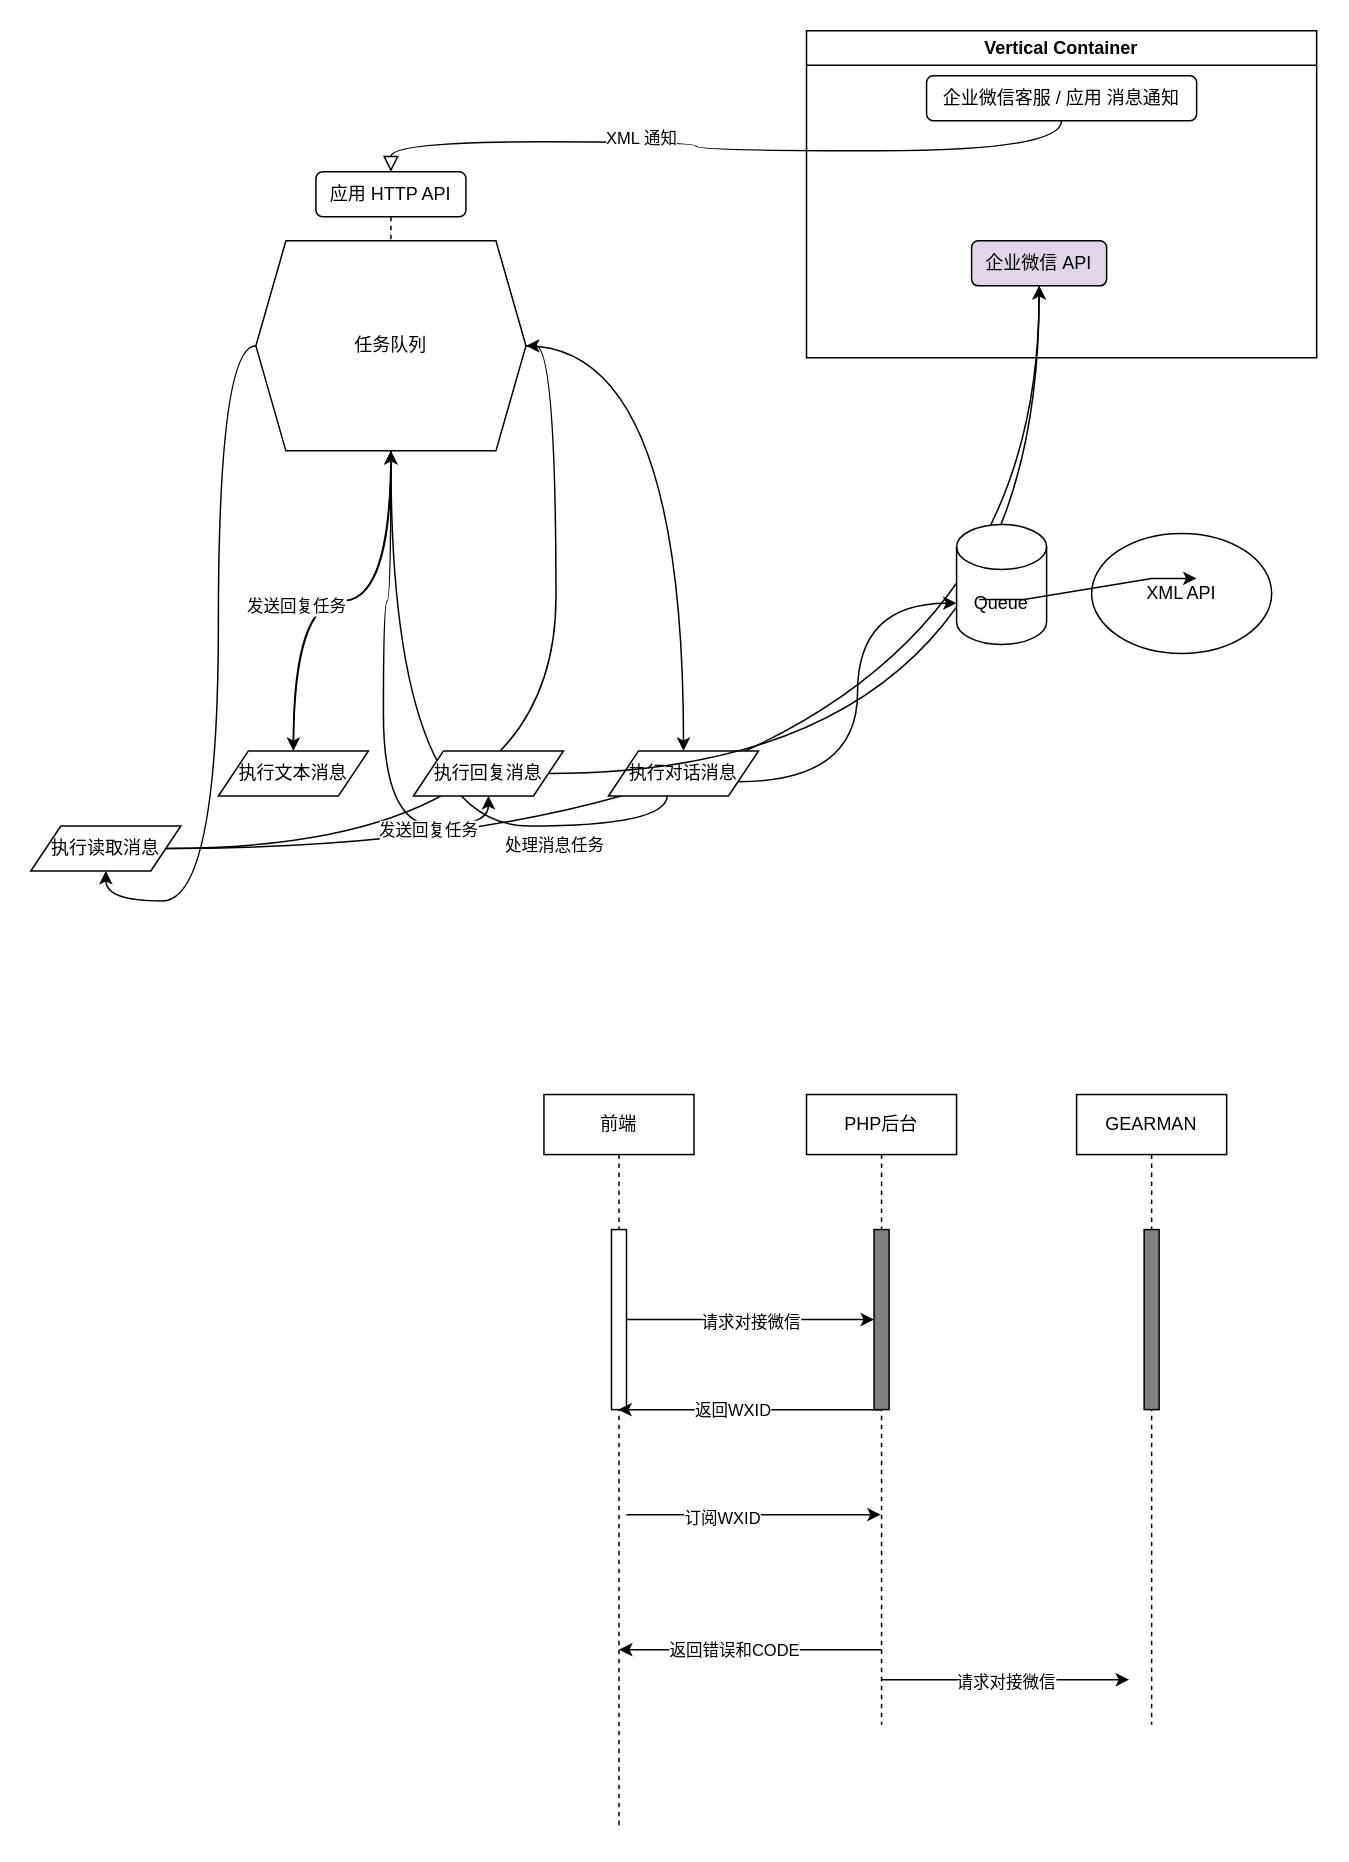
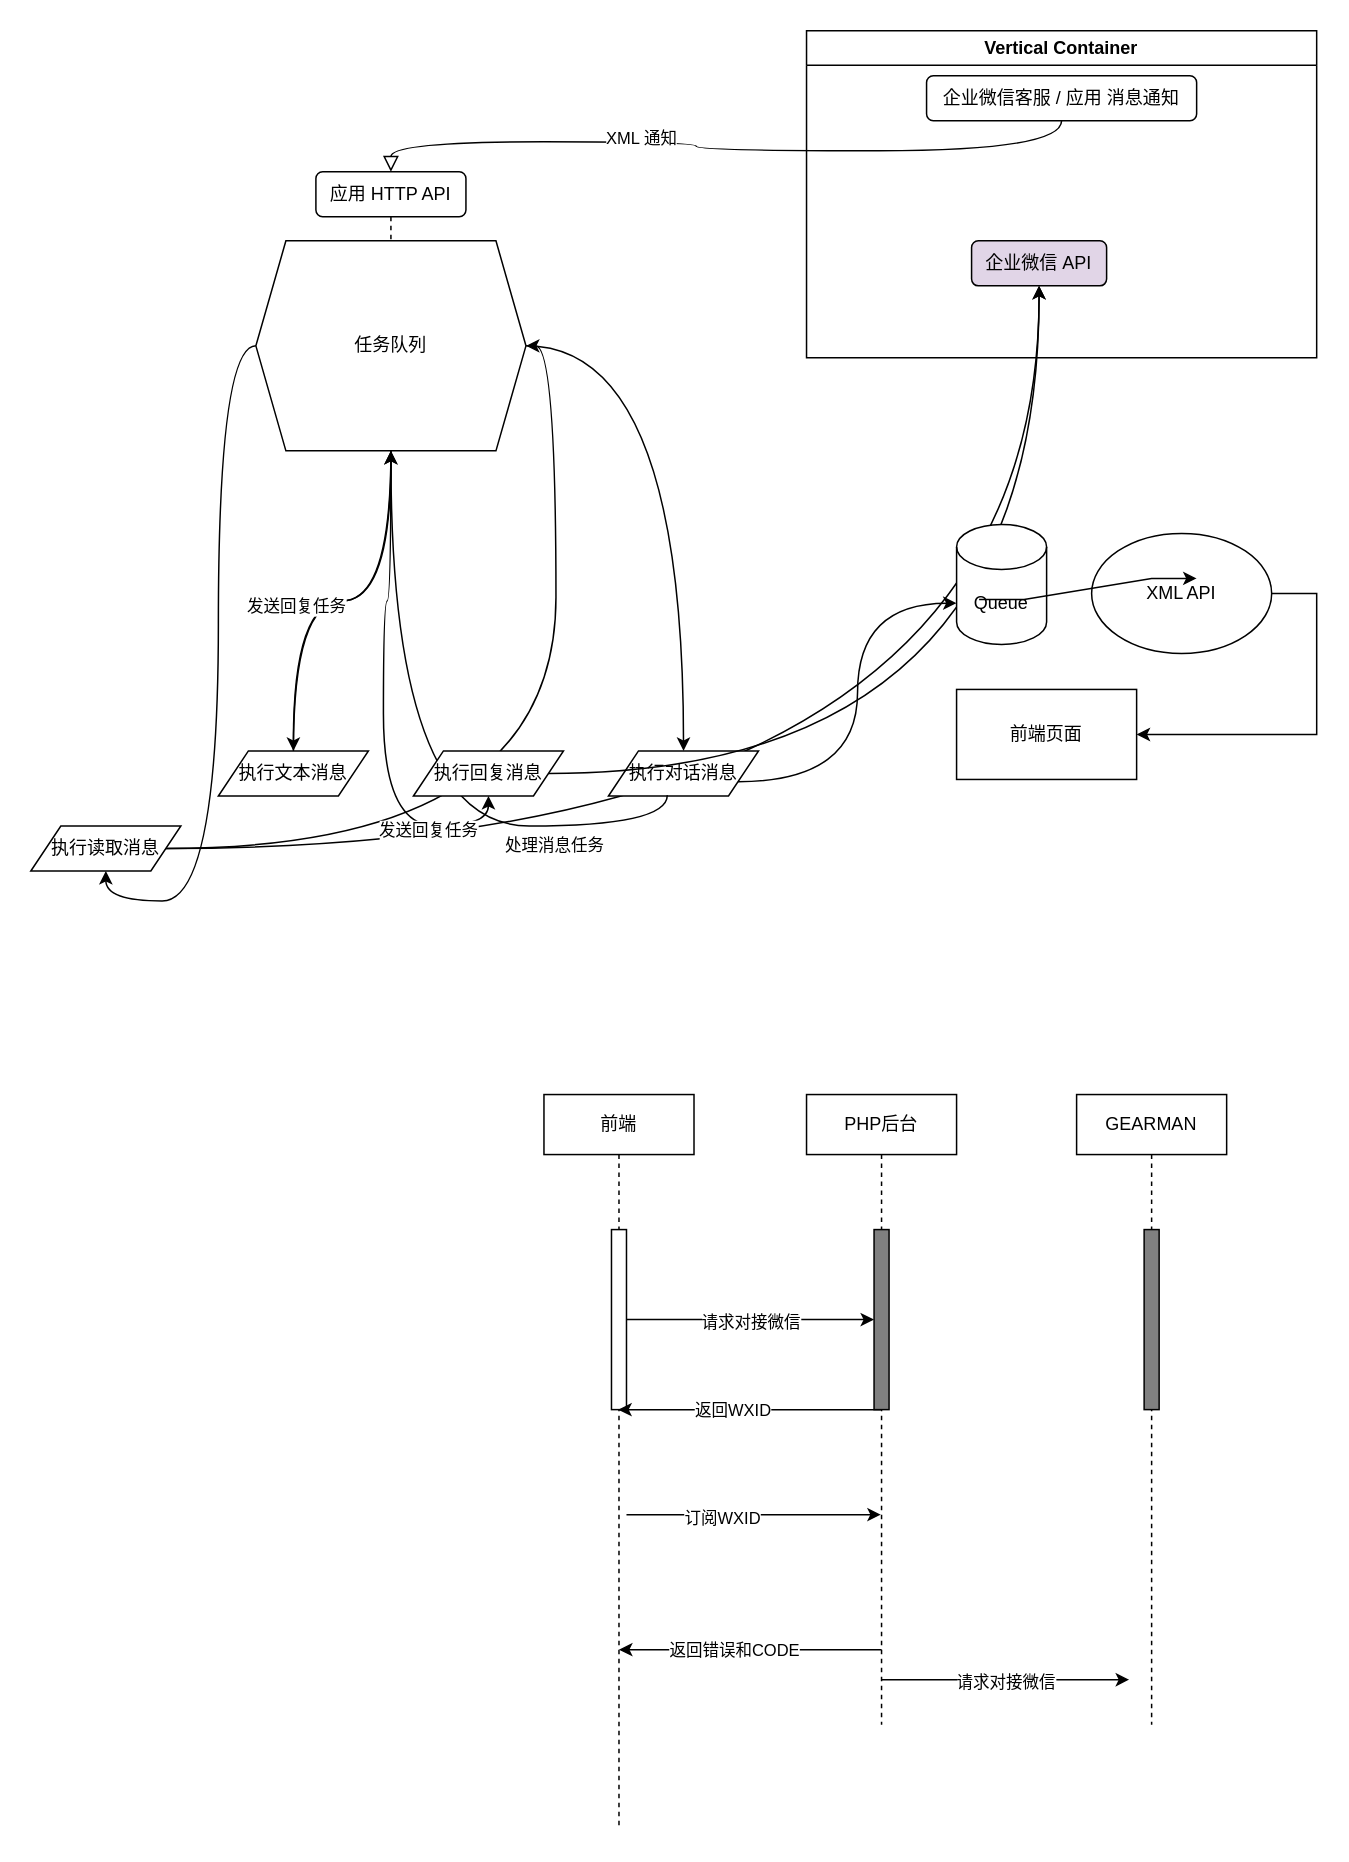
none -> (1316, 726)
none -> (1046, 734)
